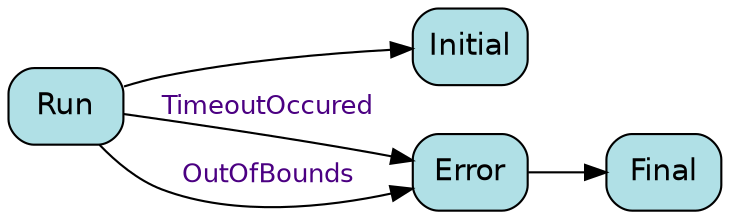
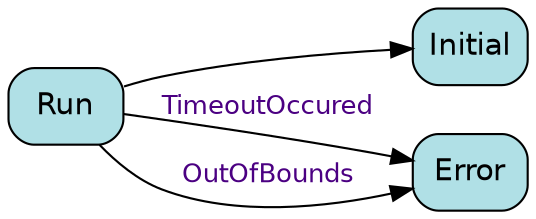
(664, 172) -> none
